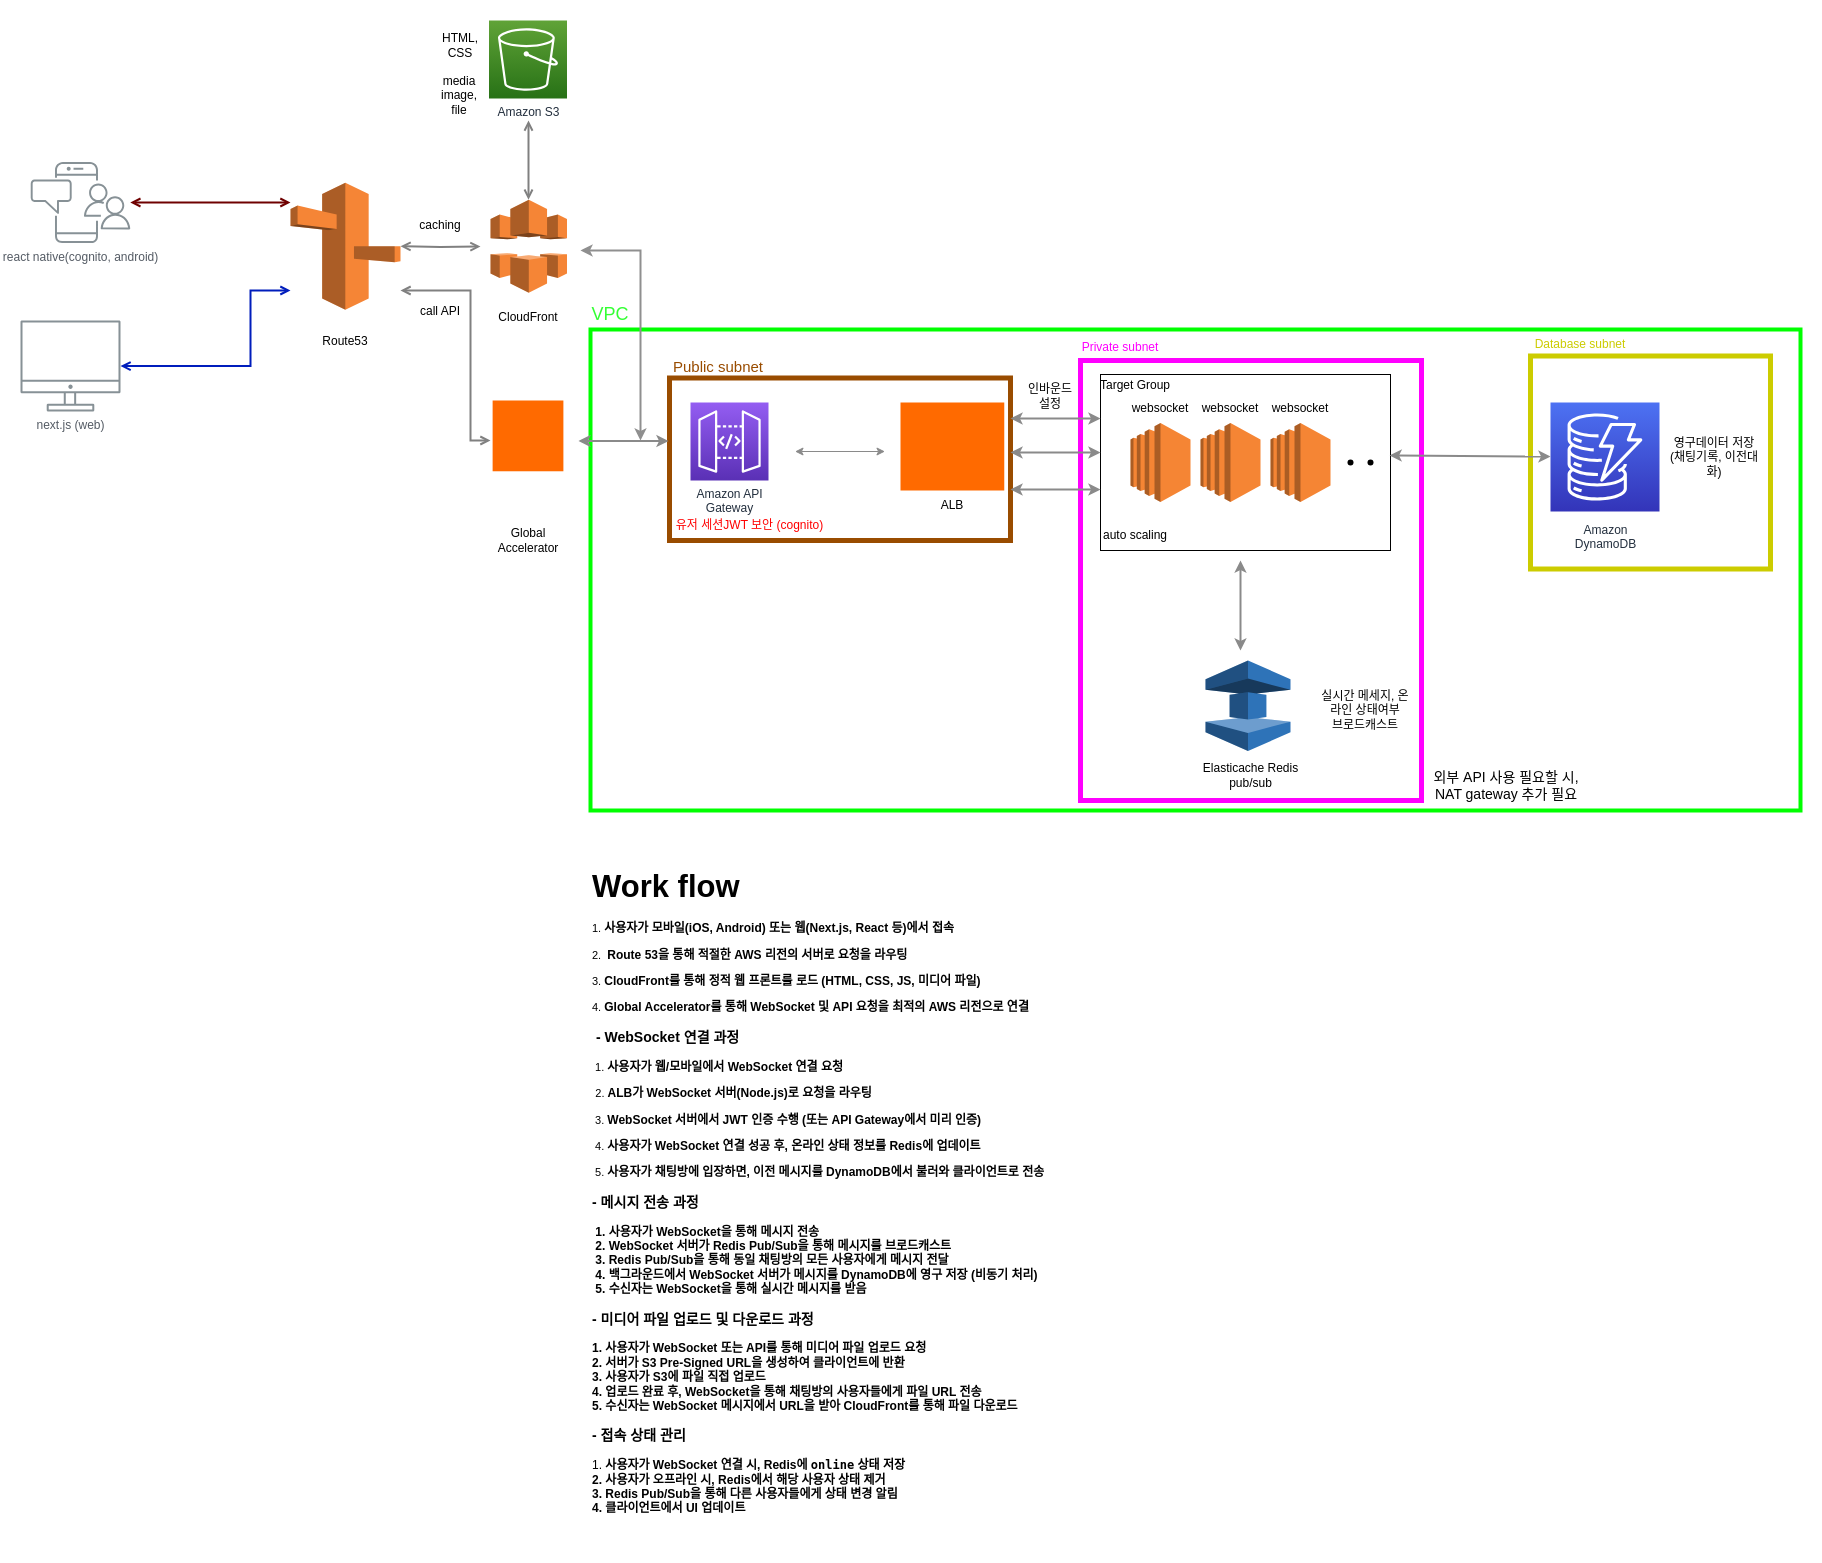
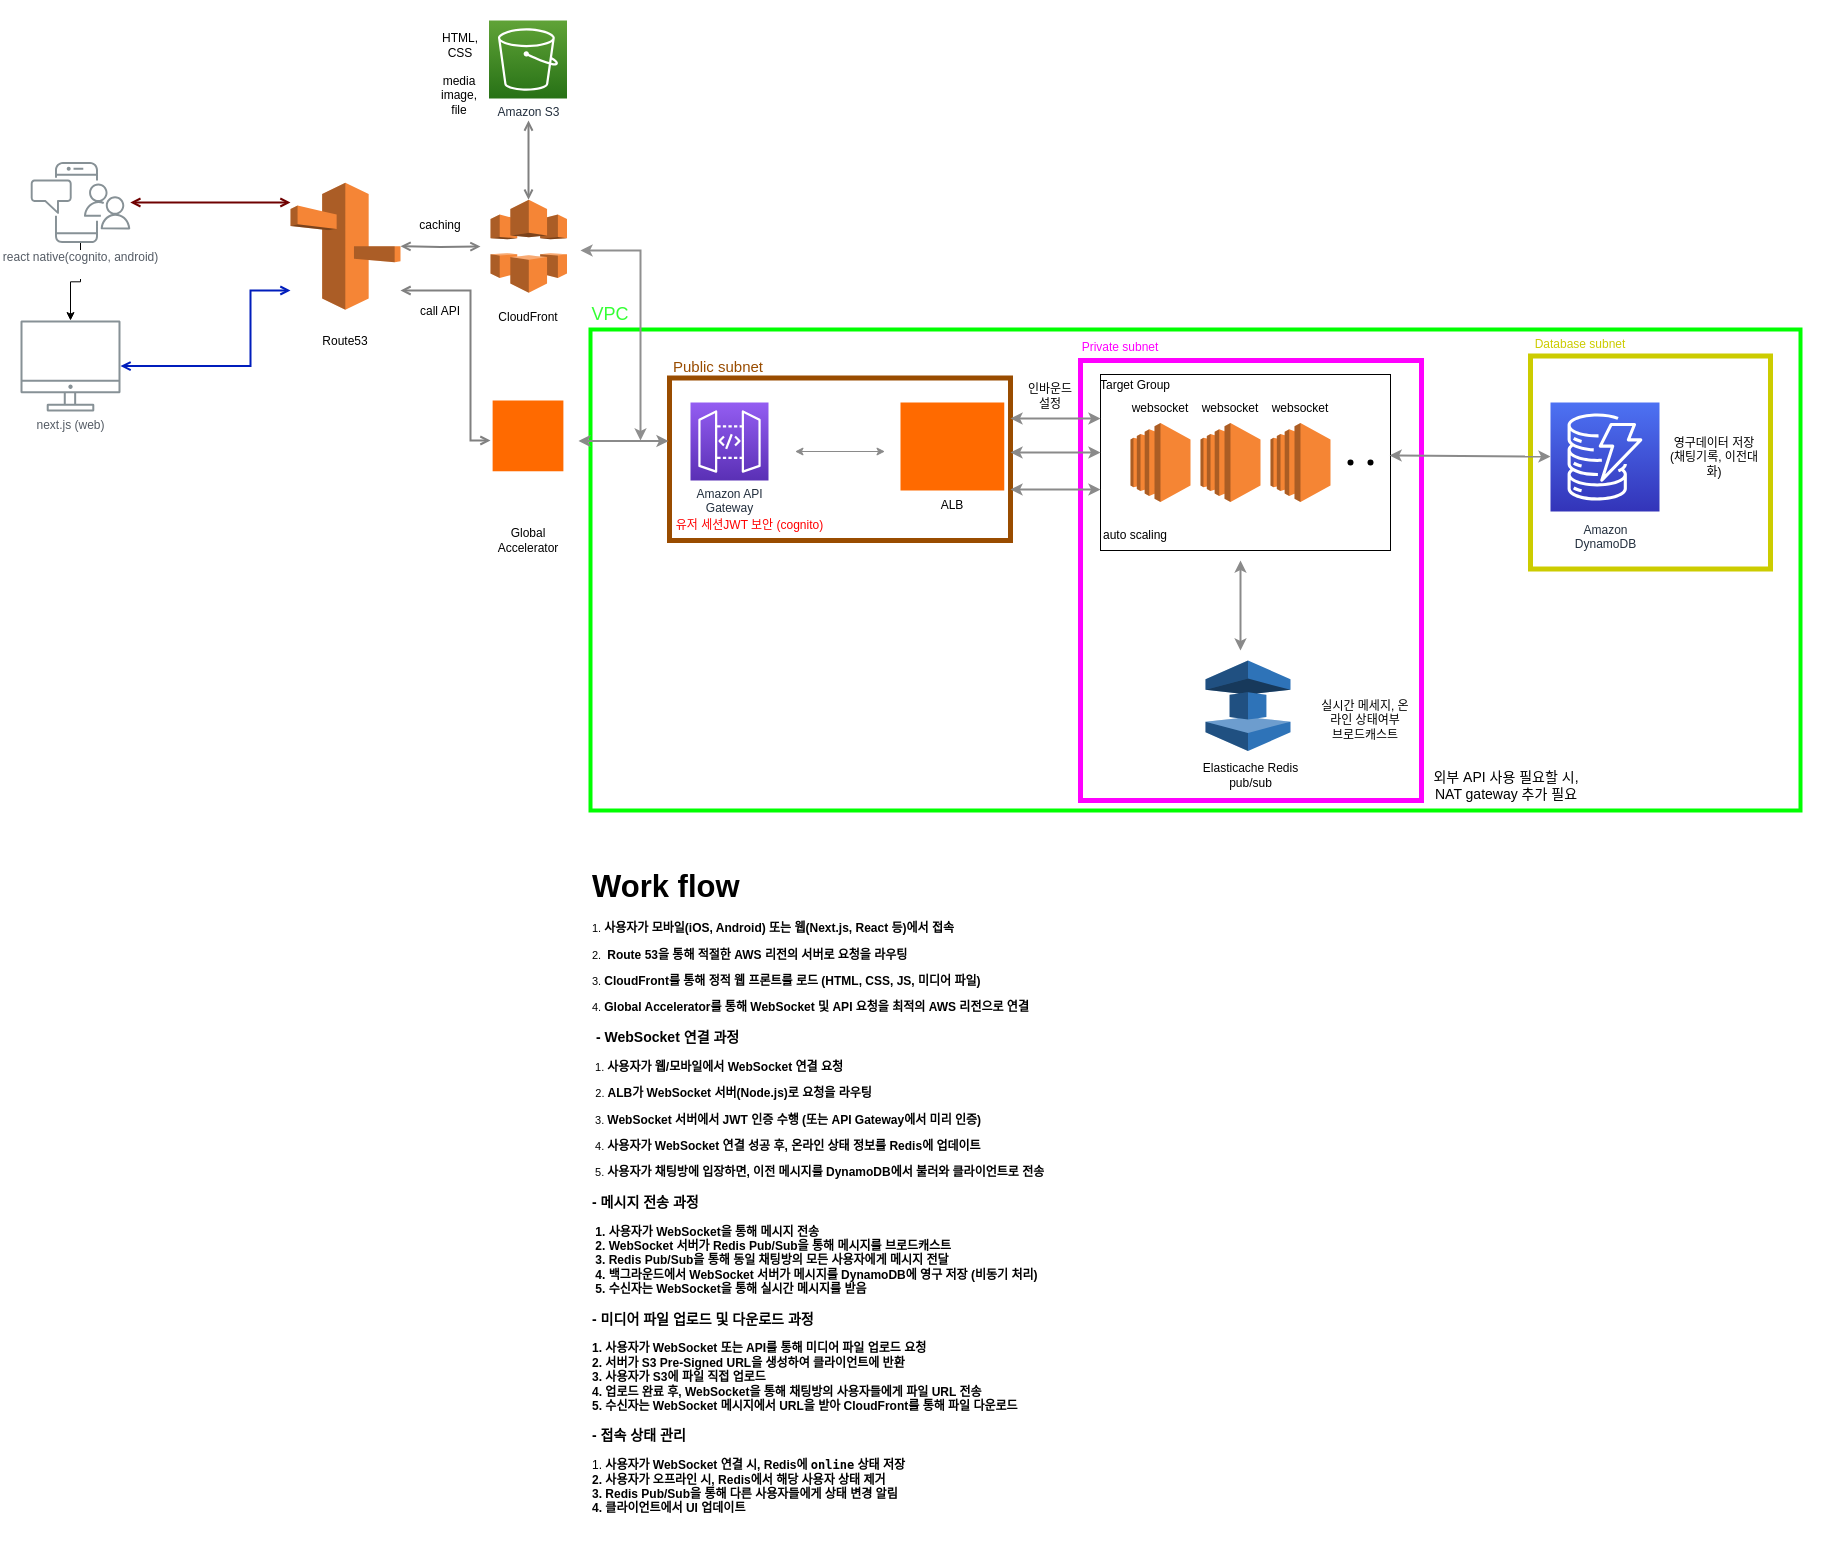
none -> (71, 290)
(1366, 711) -> (1366, 721)
